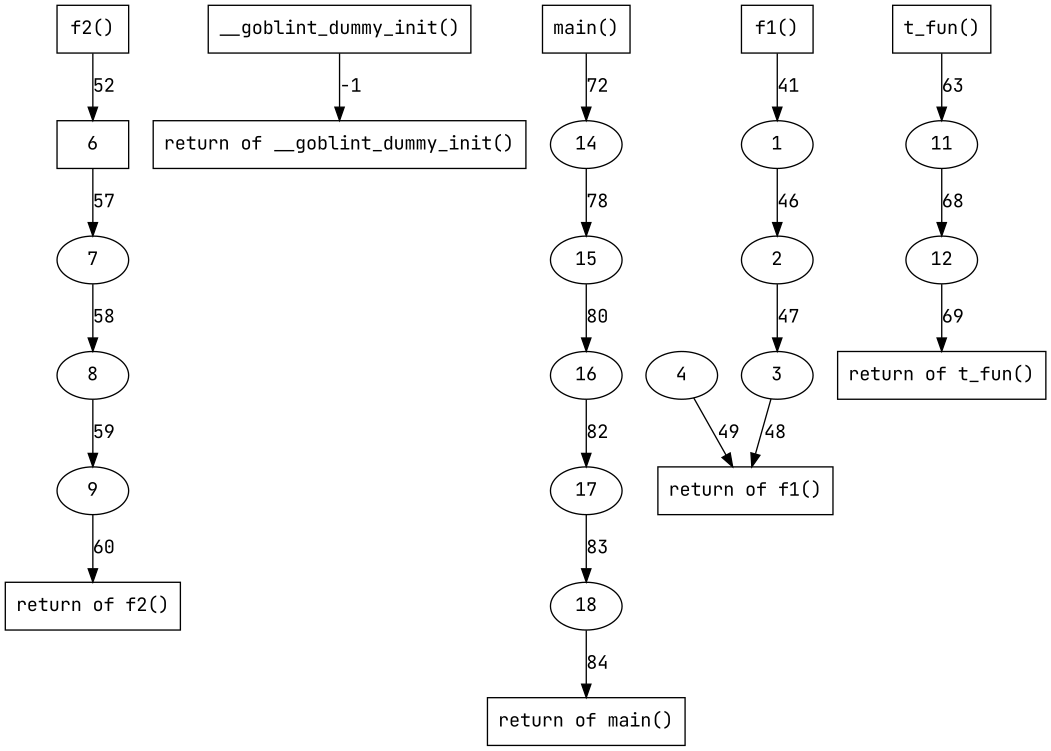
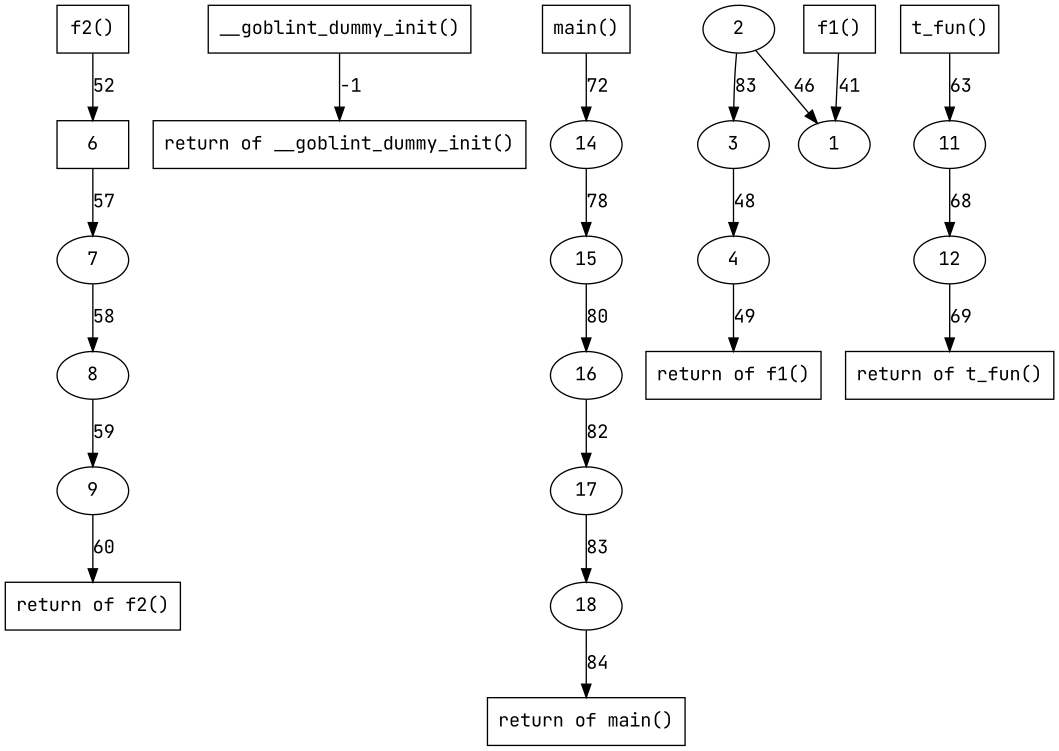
(777, 196) -> (782, 82)
(789, 318) -> (746, 87)
(763, 426) -> (733, 196)
